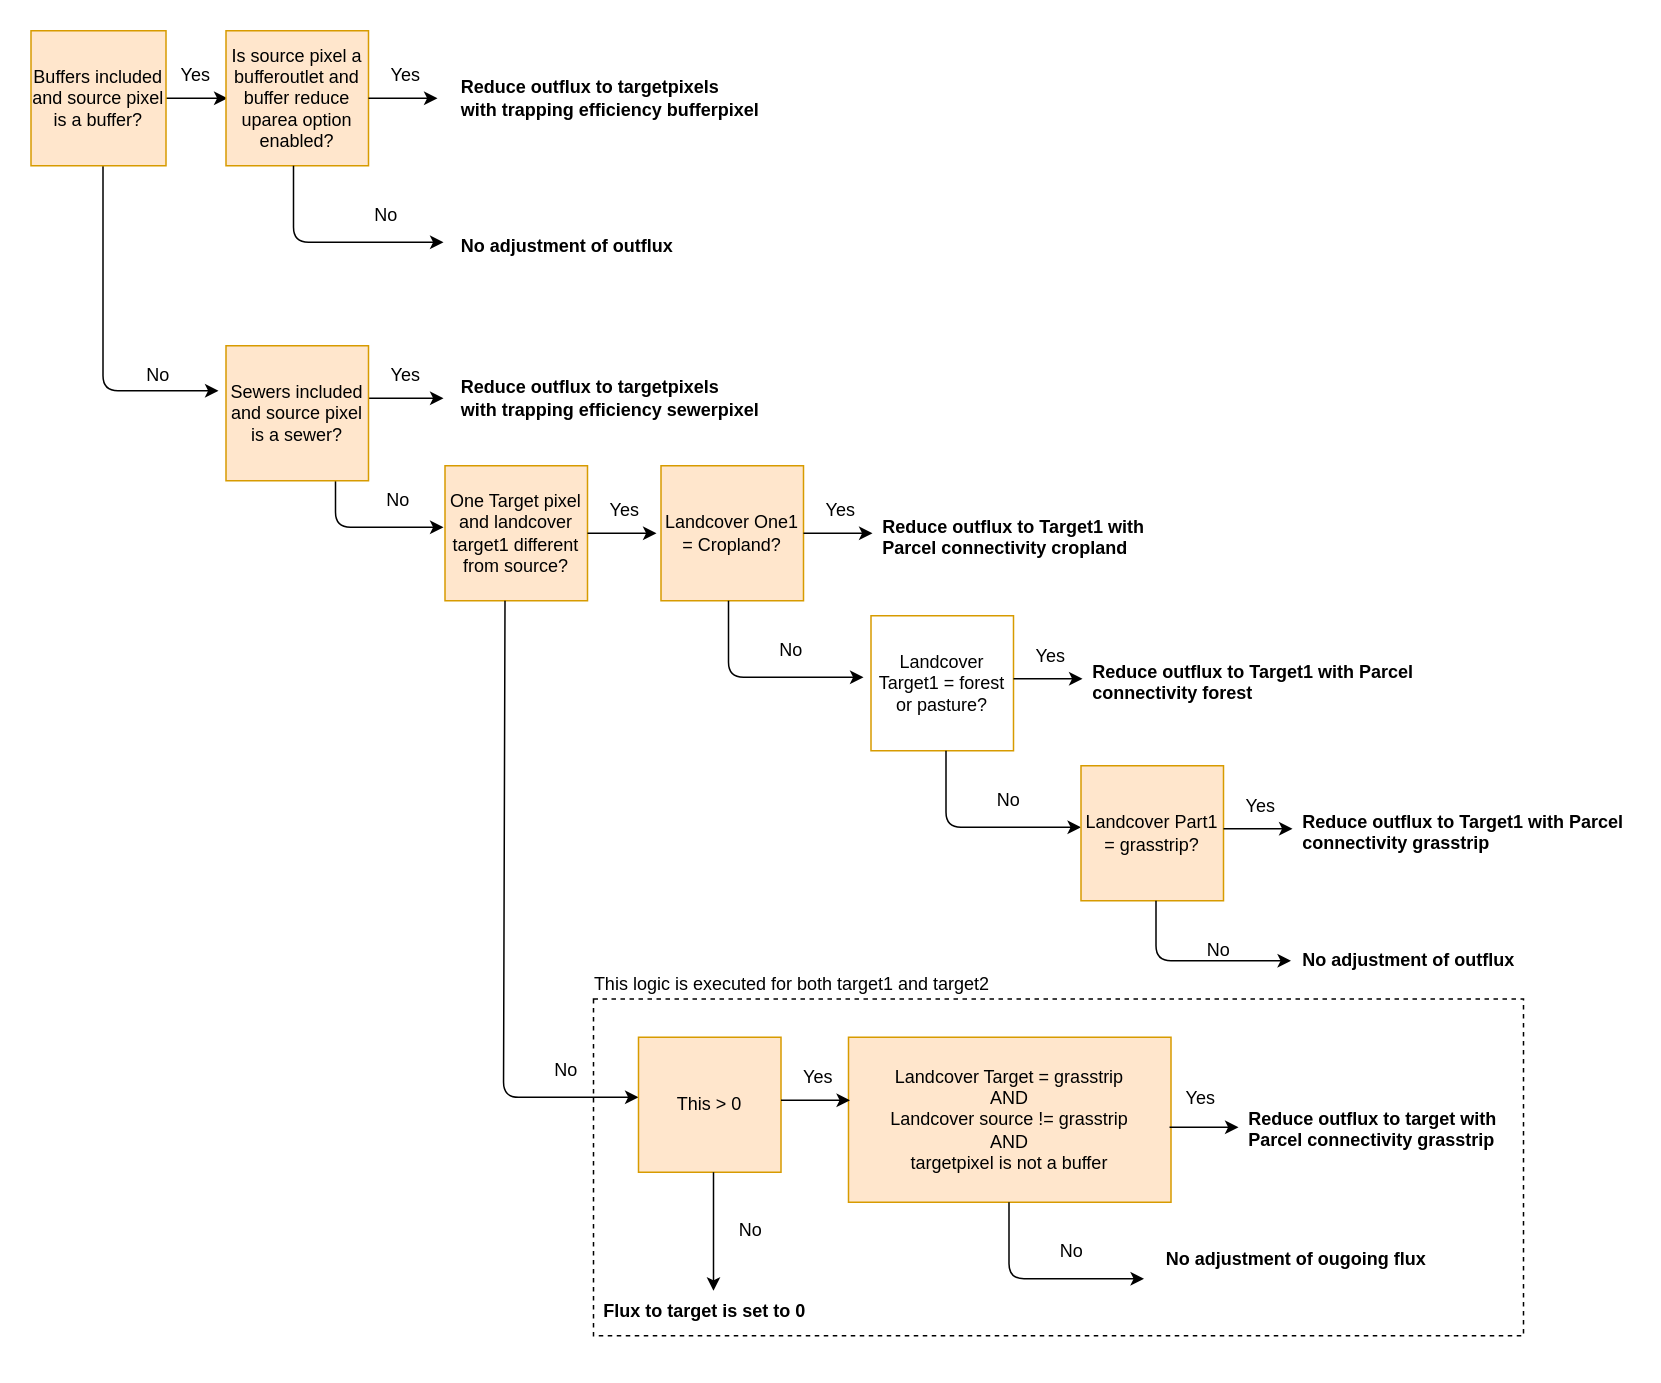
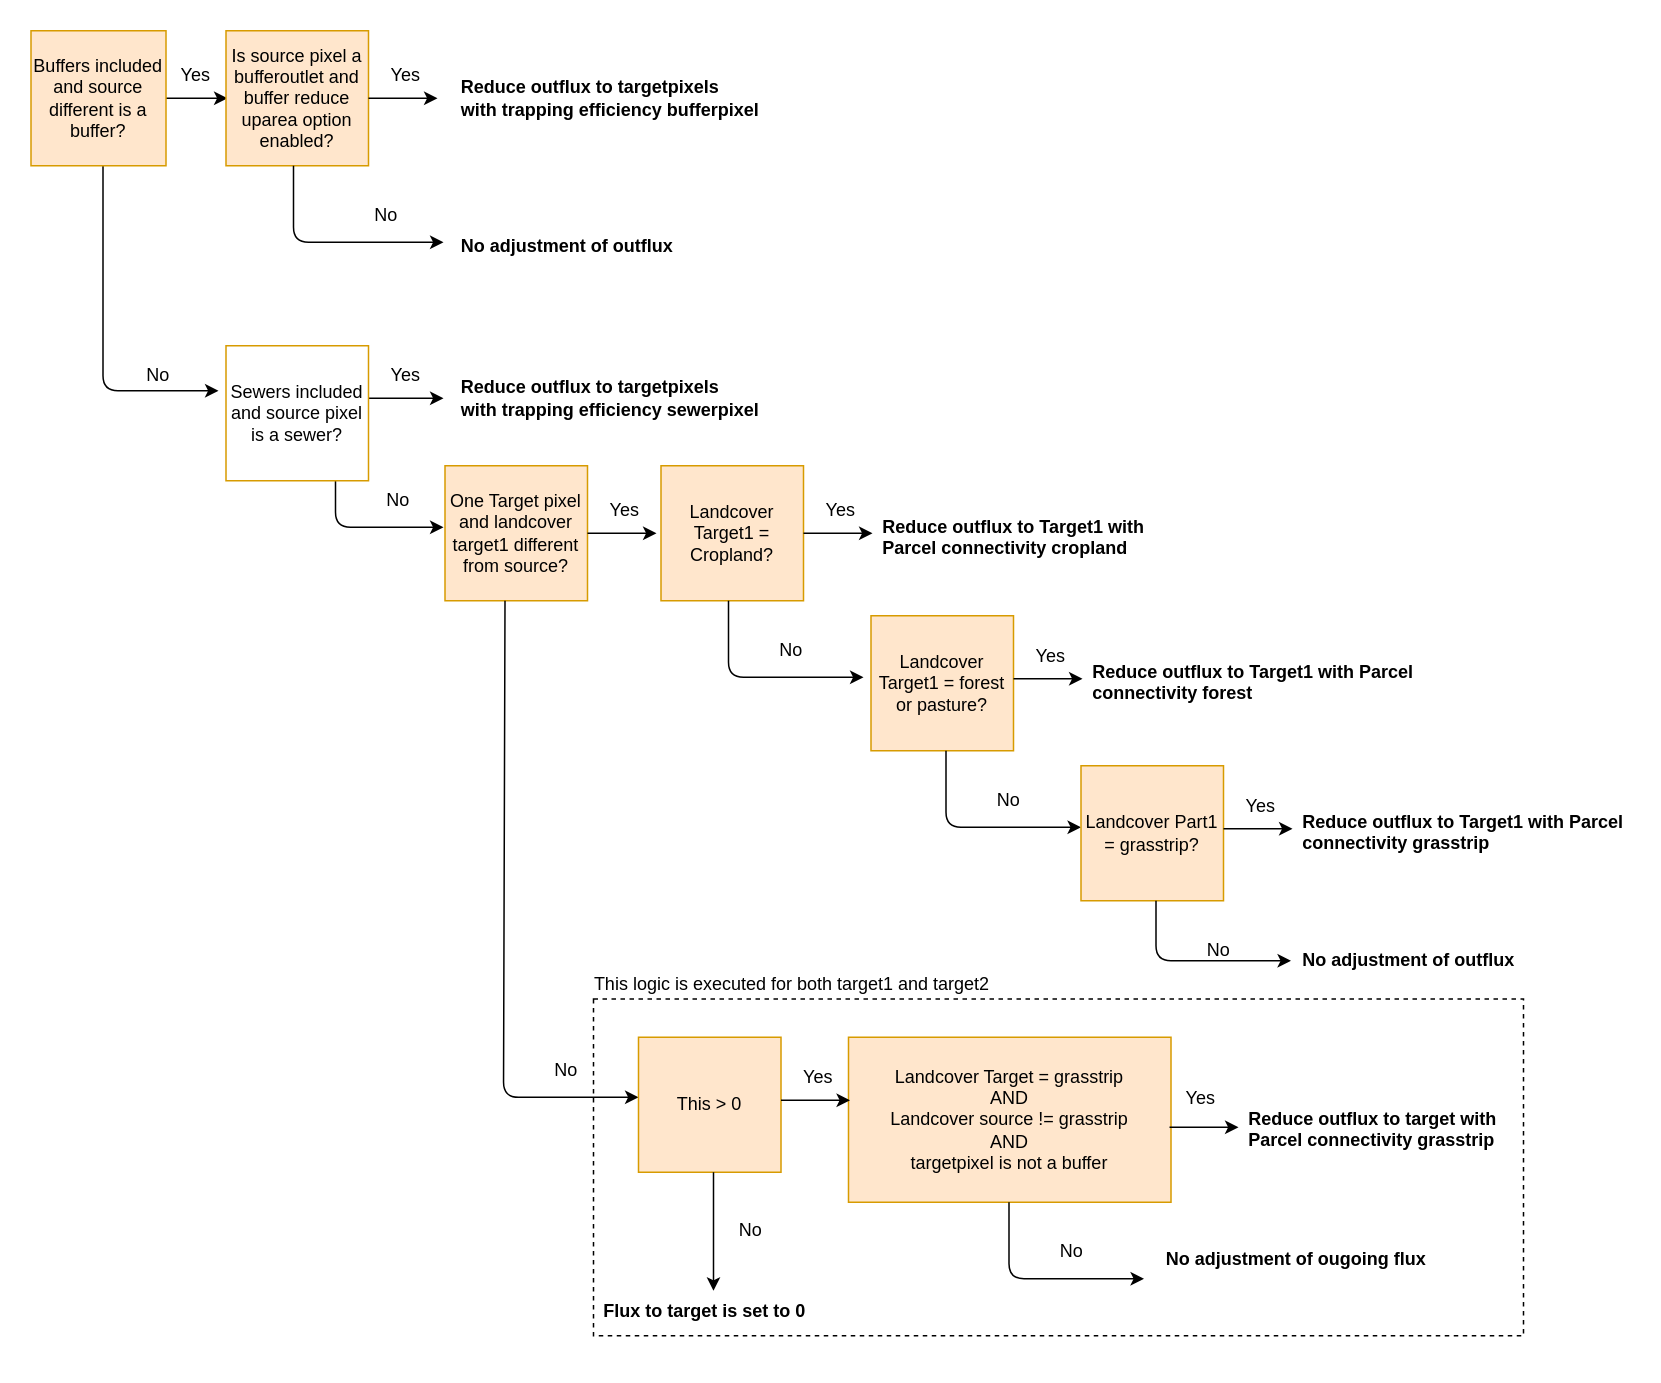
(98, 98) -> (98, 98)
(297, 413) -> (297, 413)
(732, 533) -> (732, 533)
(942, 683) -> (942, 683)
